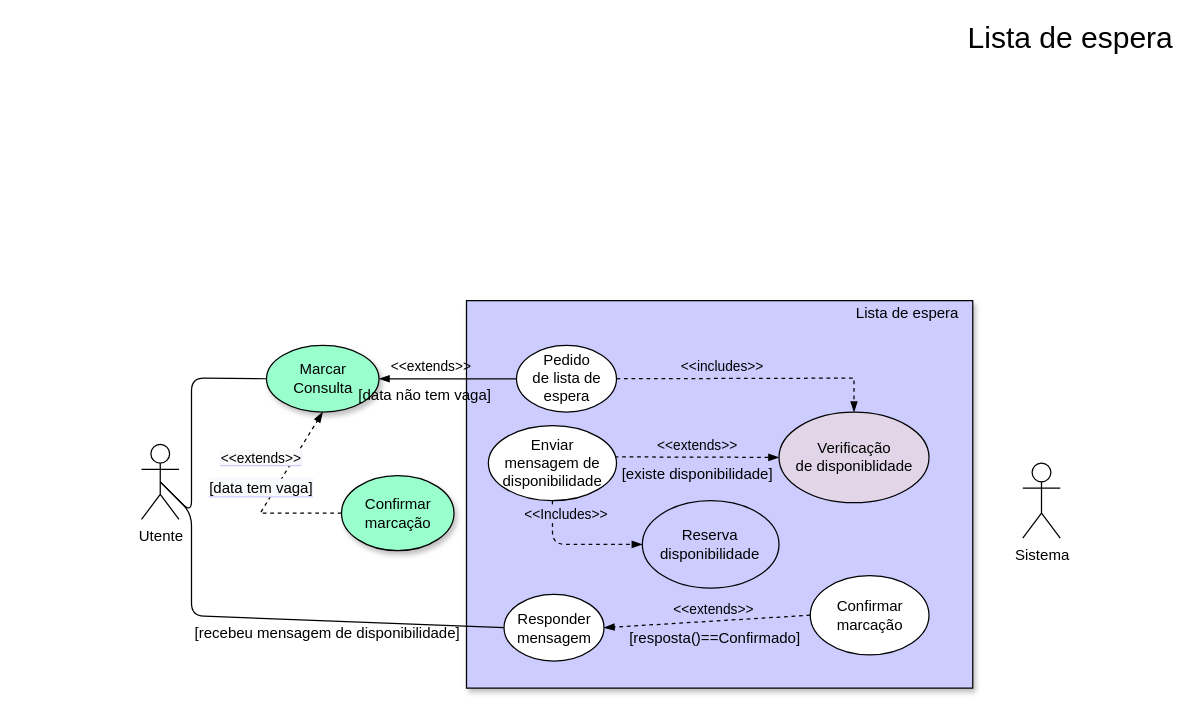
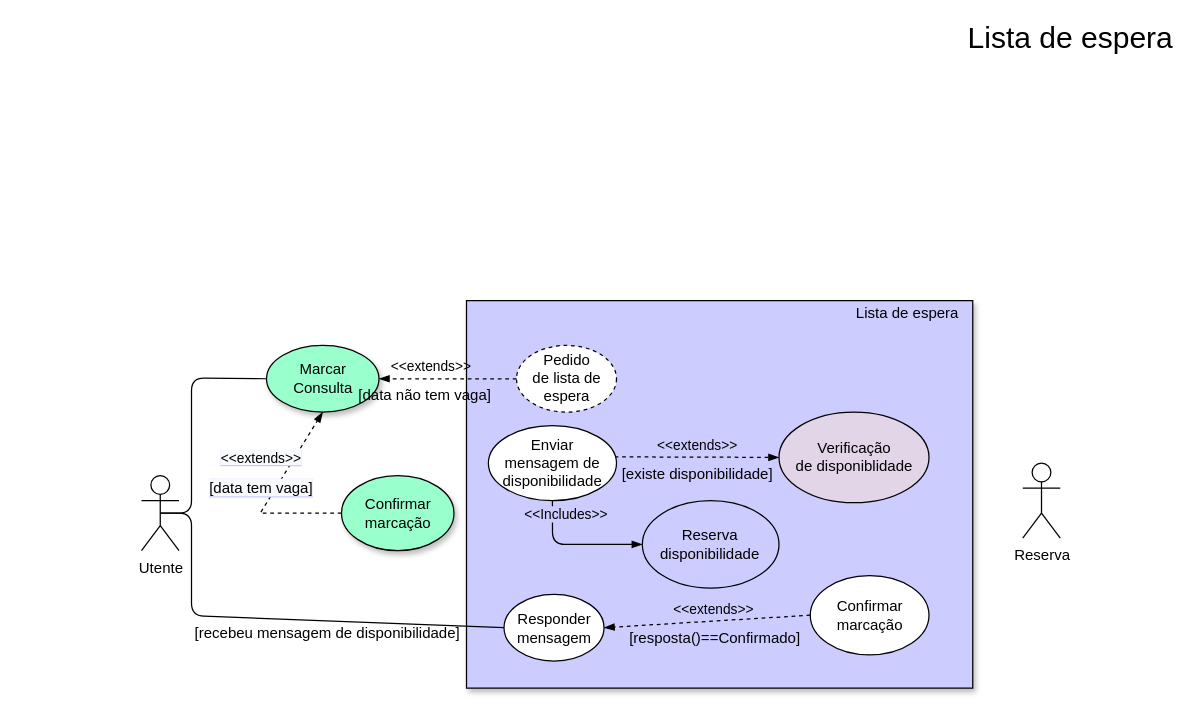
(747, 378) -> none
(453, 379) -> (453, 379)
(566, 379) -> (566, 379)
(160, 482) -> (160, 513)
(588, 544) -> (588, 544)
(1043, 556) -> (1043, 556)
